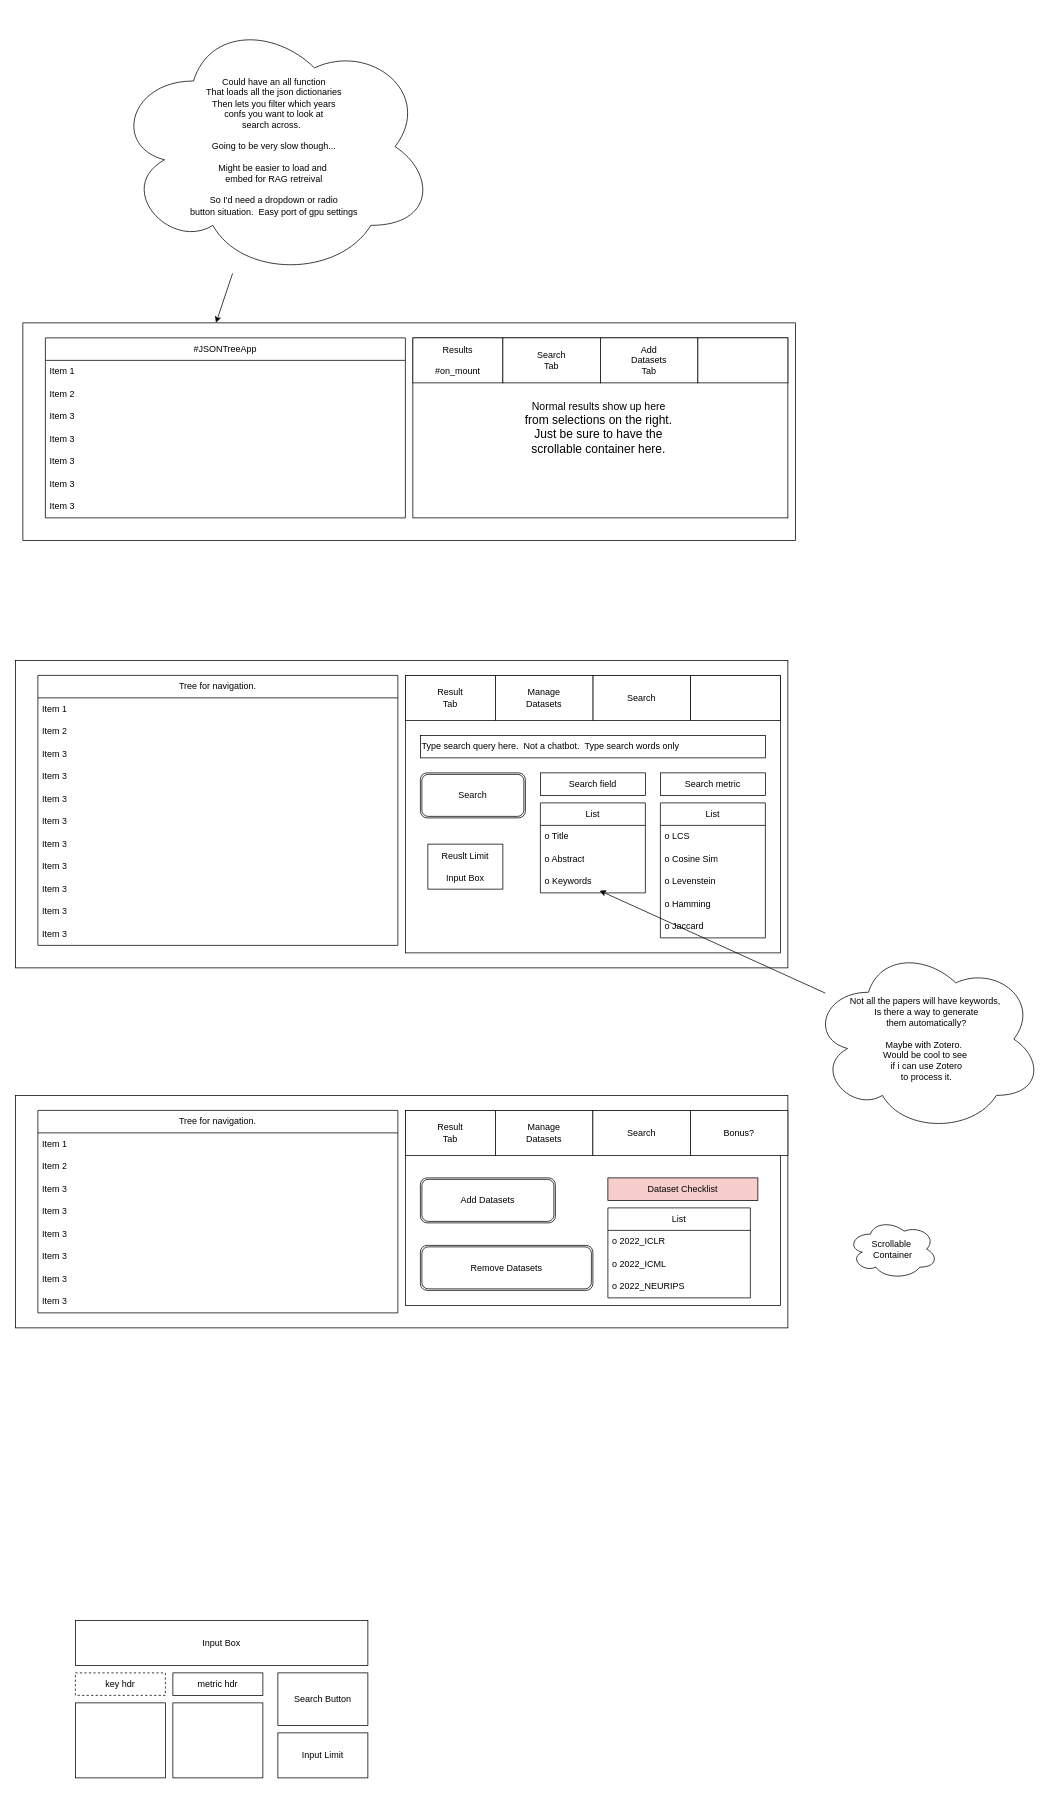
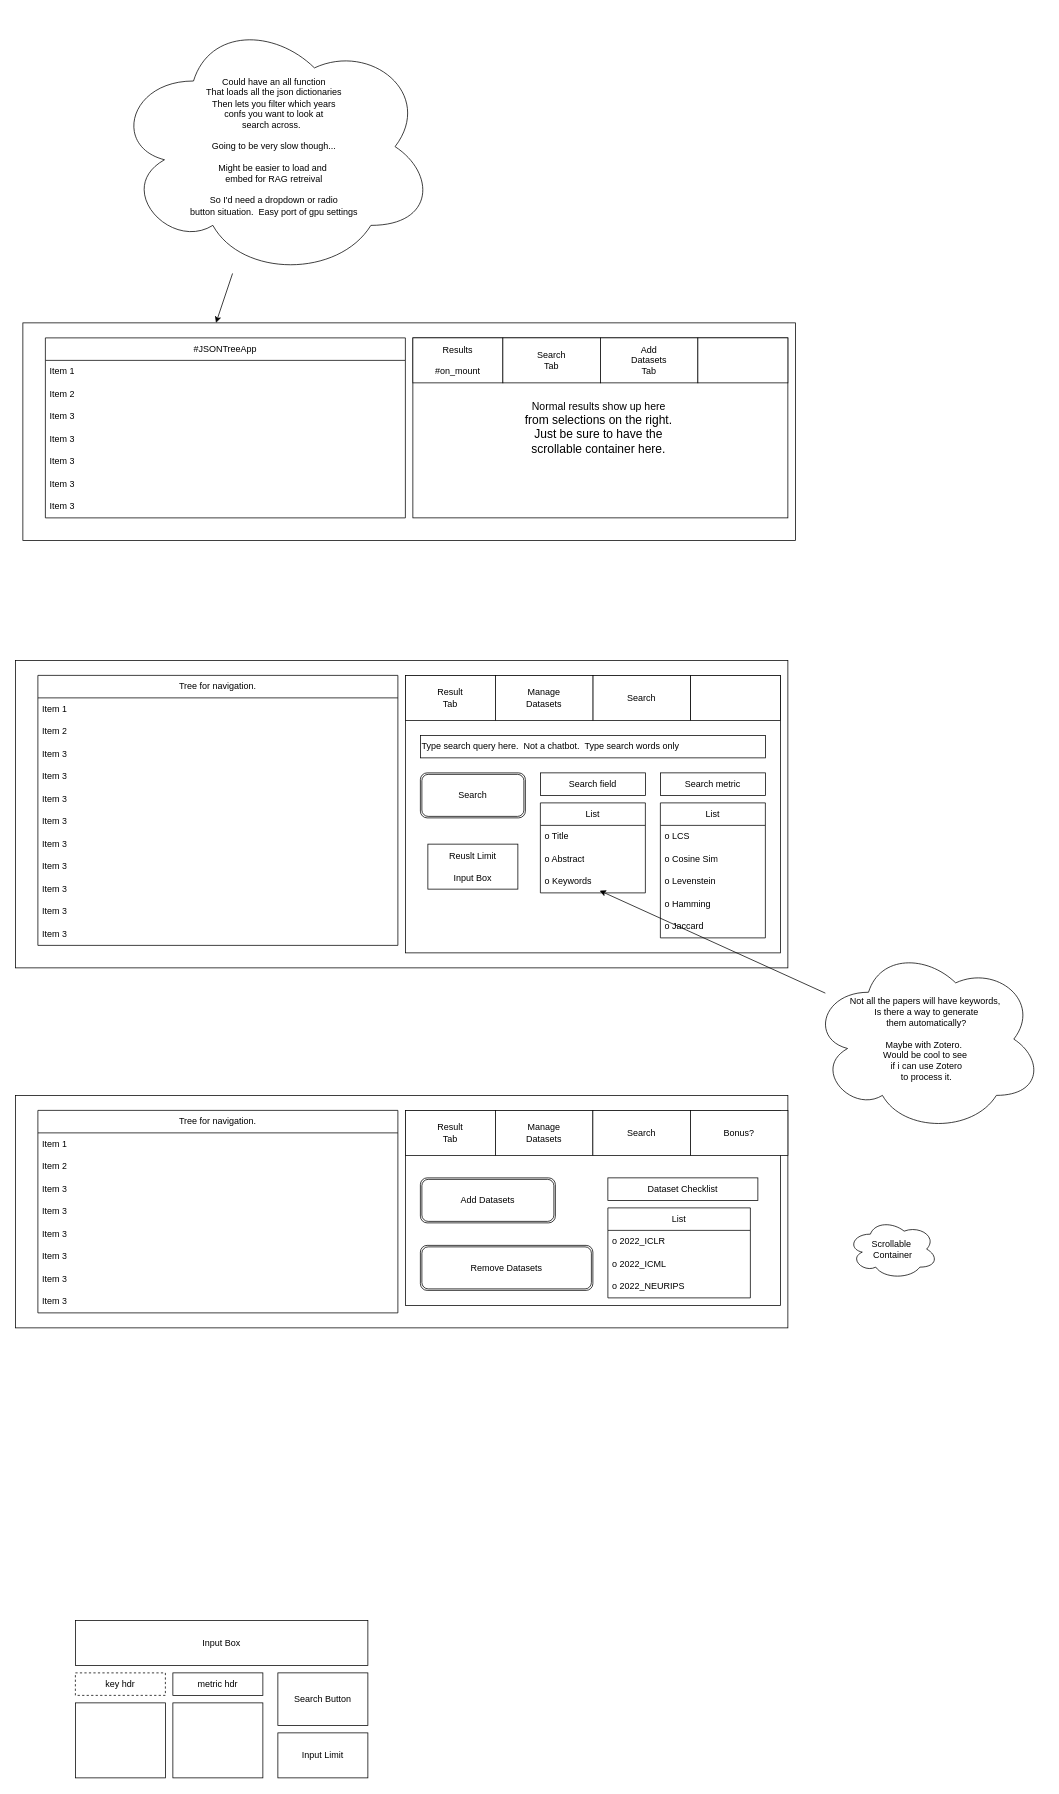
(465, 867) -> (473, 867)
(683, 1189) -> (683, 1189)
